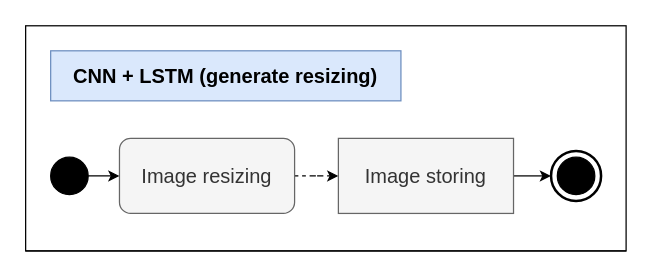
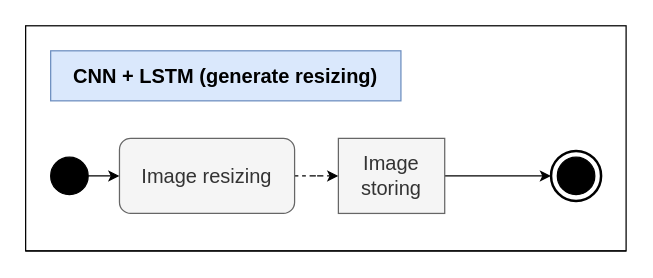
(426, 176) -> (391, 176)
